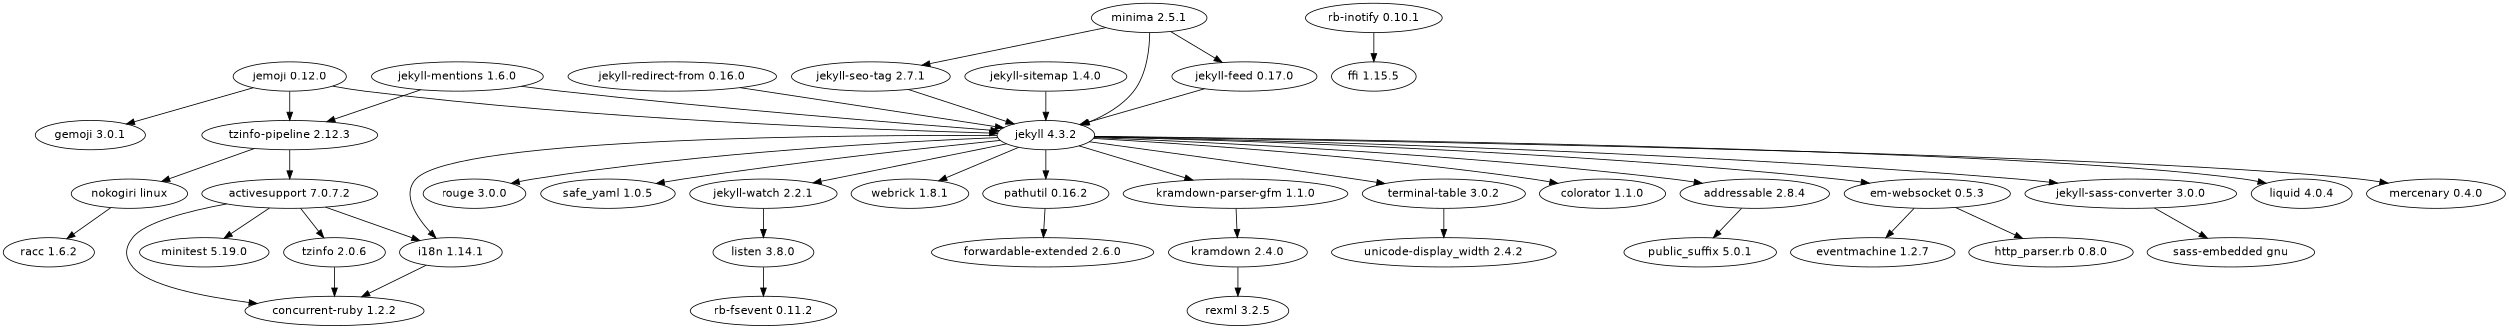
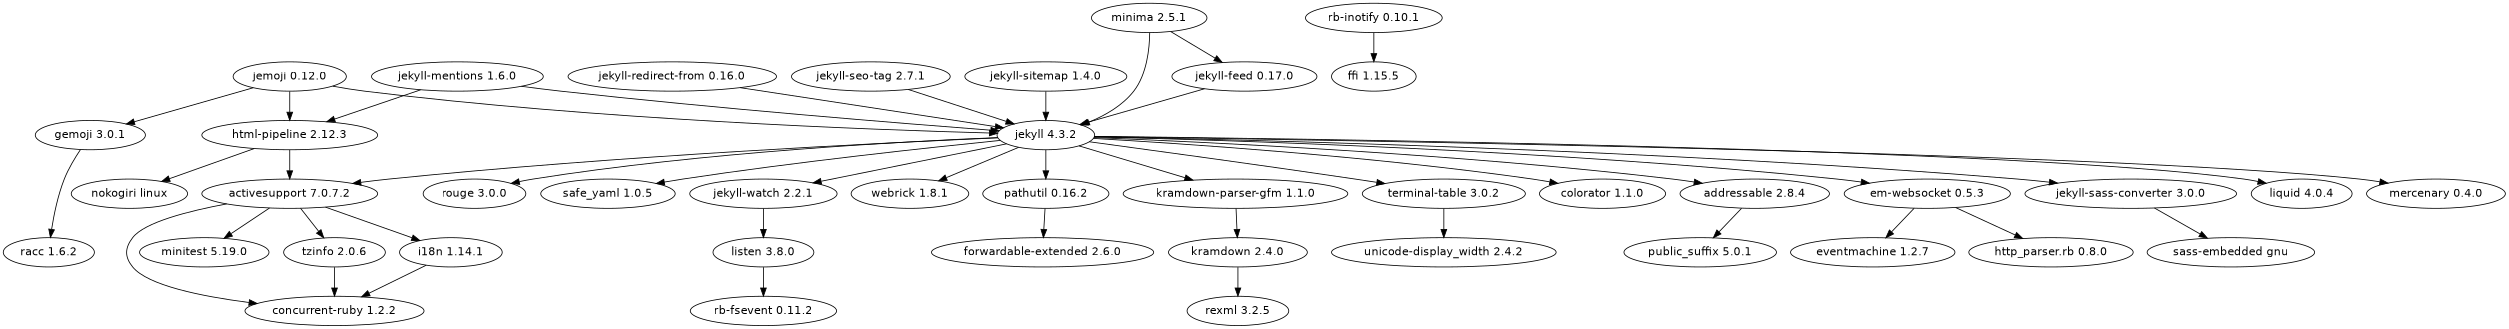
(1018, 46) -> none
(290, 135) -> (290, 135)
(674, 141) -> (663, 156)
(92, 221) -> (61, 188)
